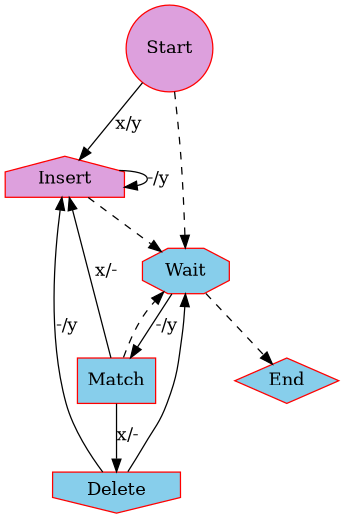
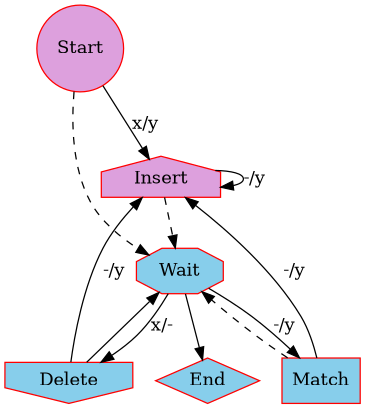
(106, 271) -> (295, 271)
(235, 324) -> (192, 321)
(117, 431) -> (144, 328)
